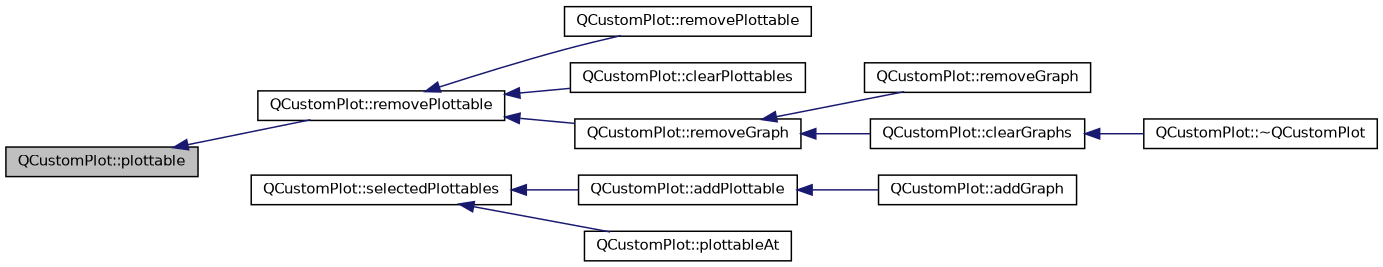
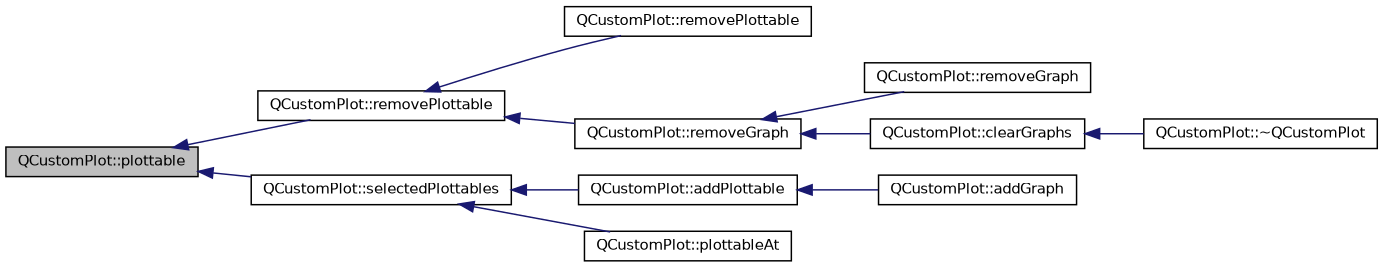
(688, 78) -> none
none -> (232, 175)
